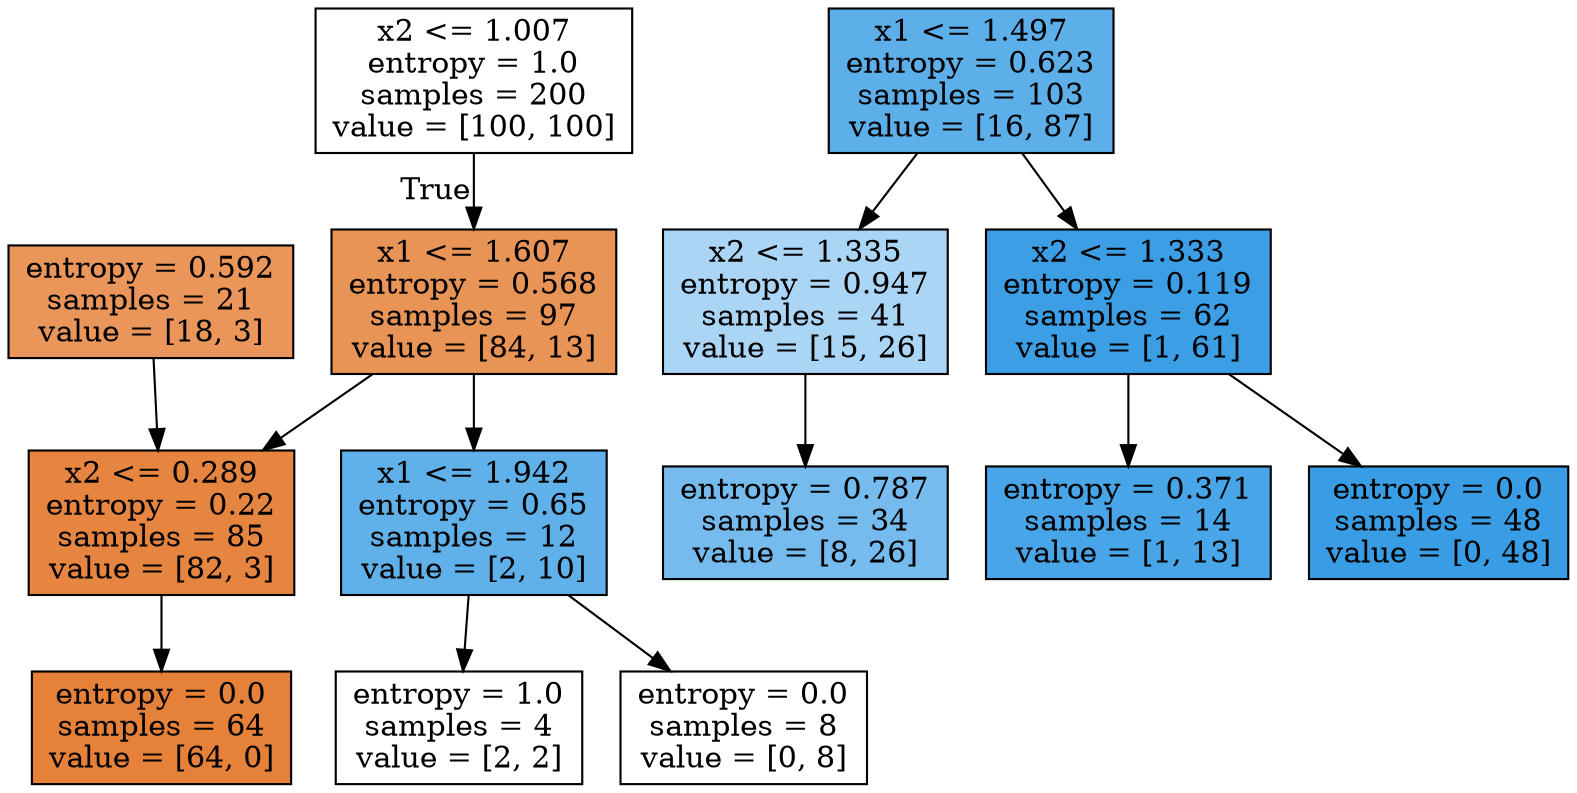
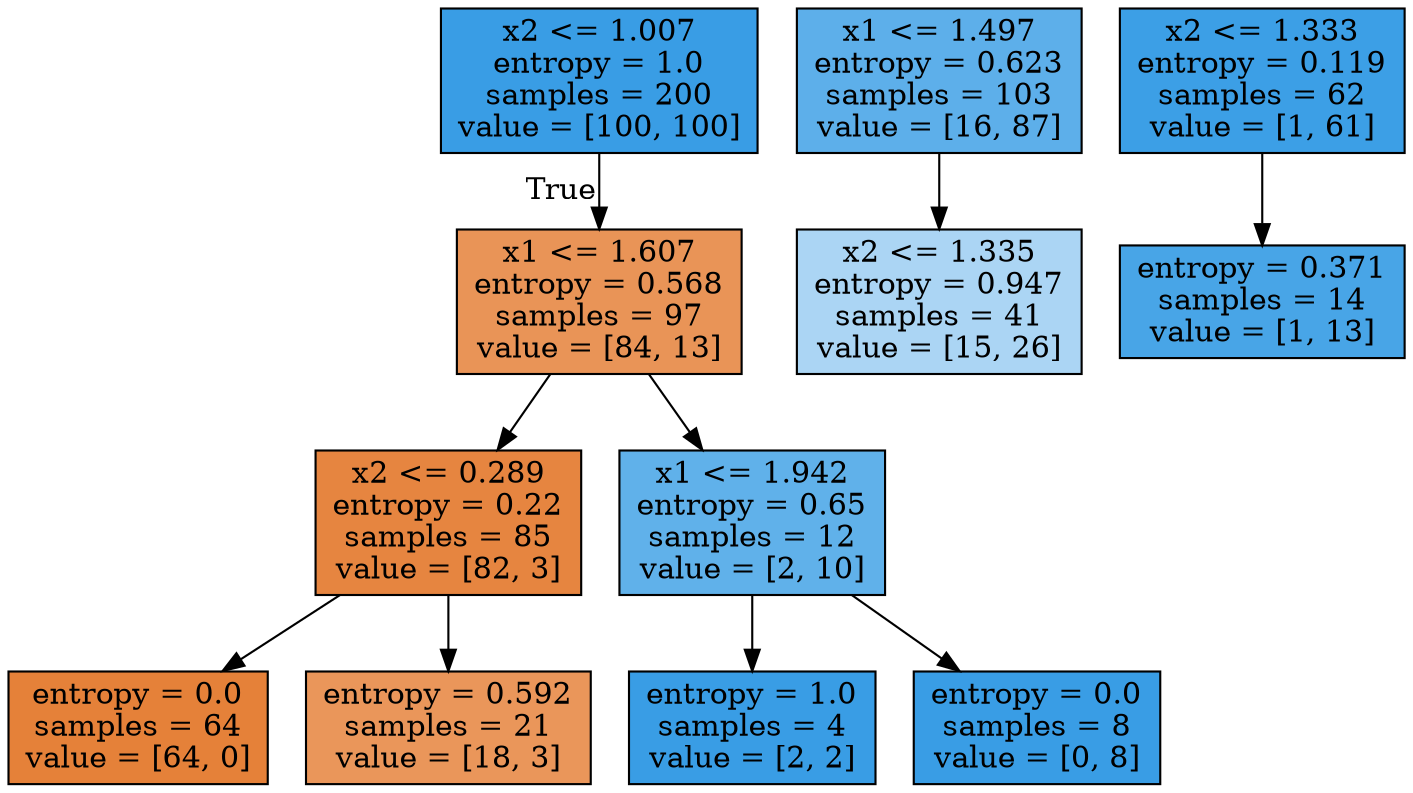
(474, 81) -> (599, 81)
(1043, 182) -> none
(155, 394) -> (448, 622)
(805, 523) -> none
(1439, 523) -> none
(459, 728) -> (752, 728)
(744, 728) -> (1037, 728)
